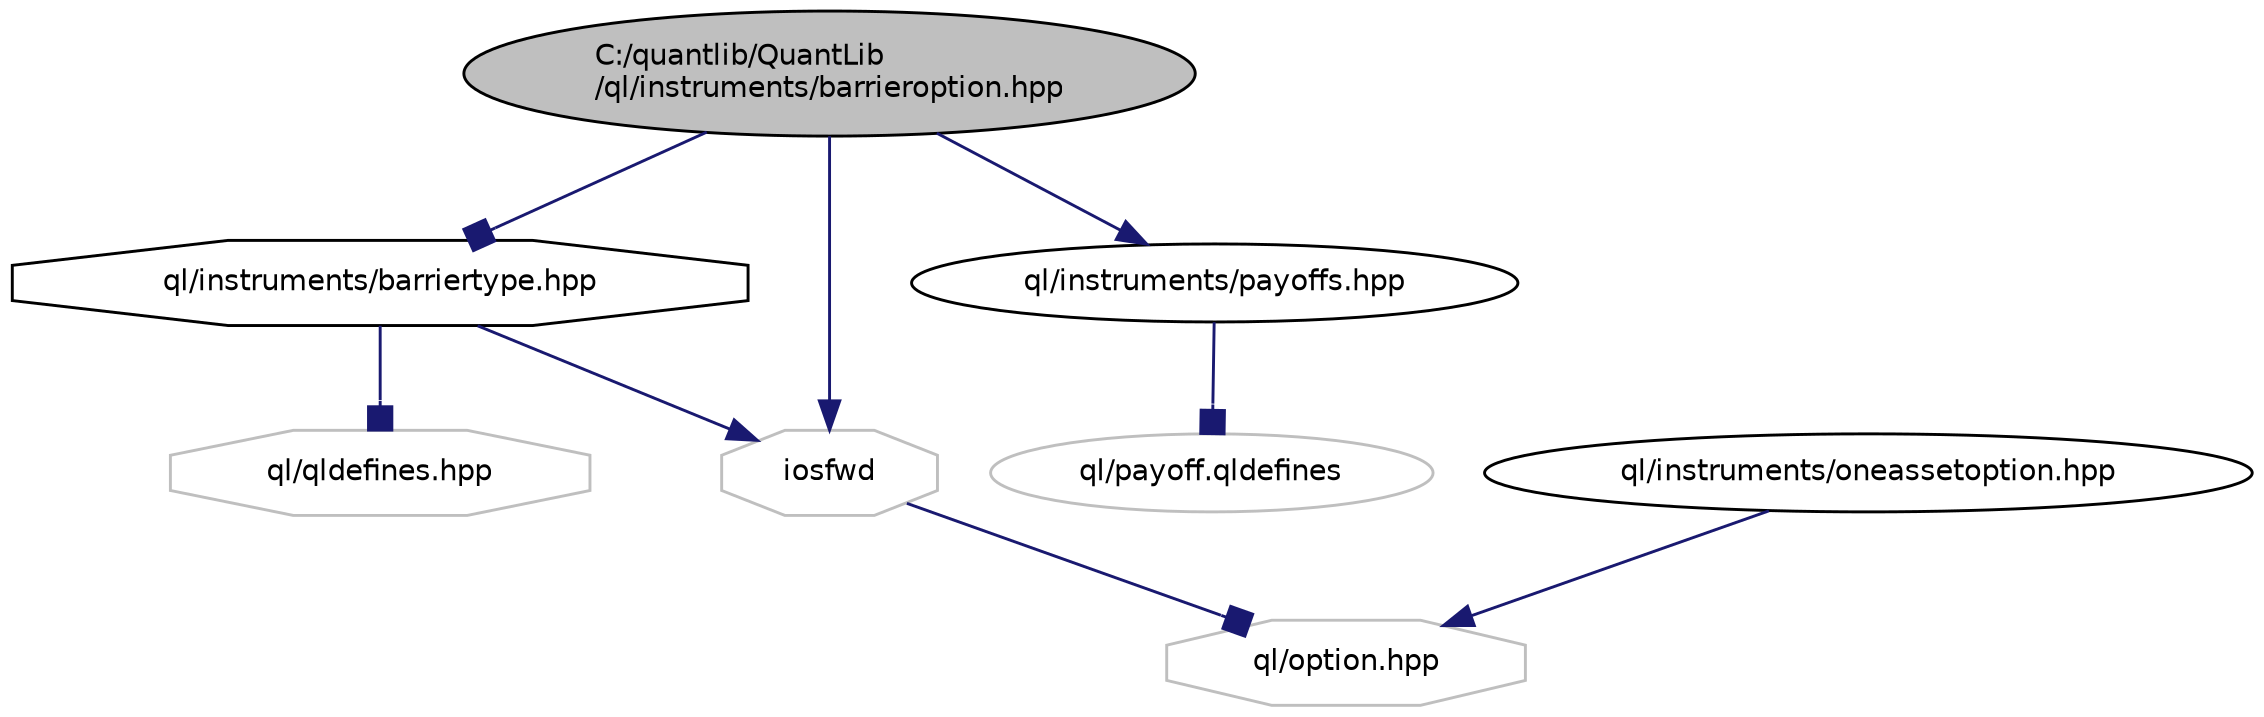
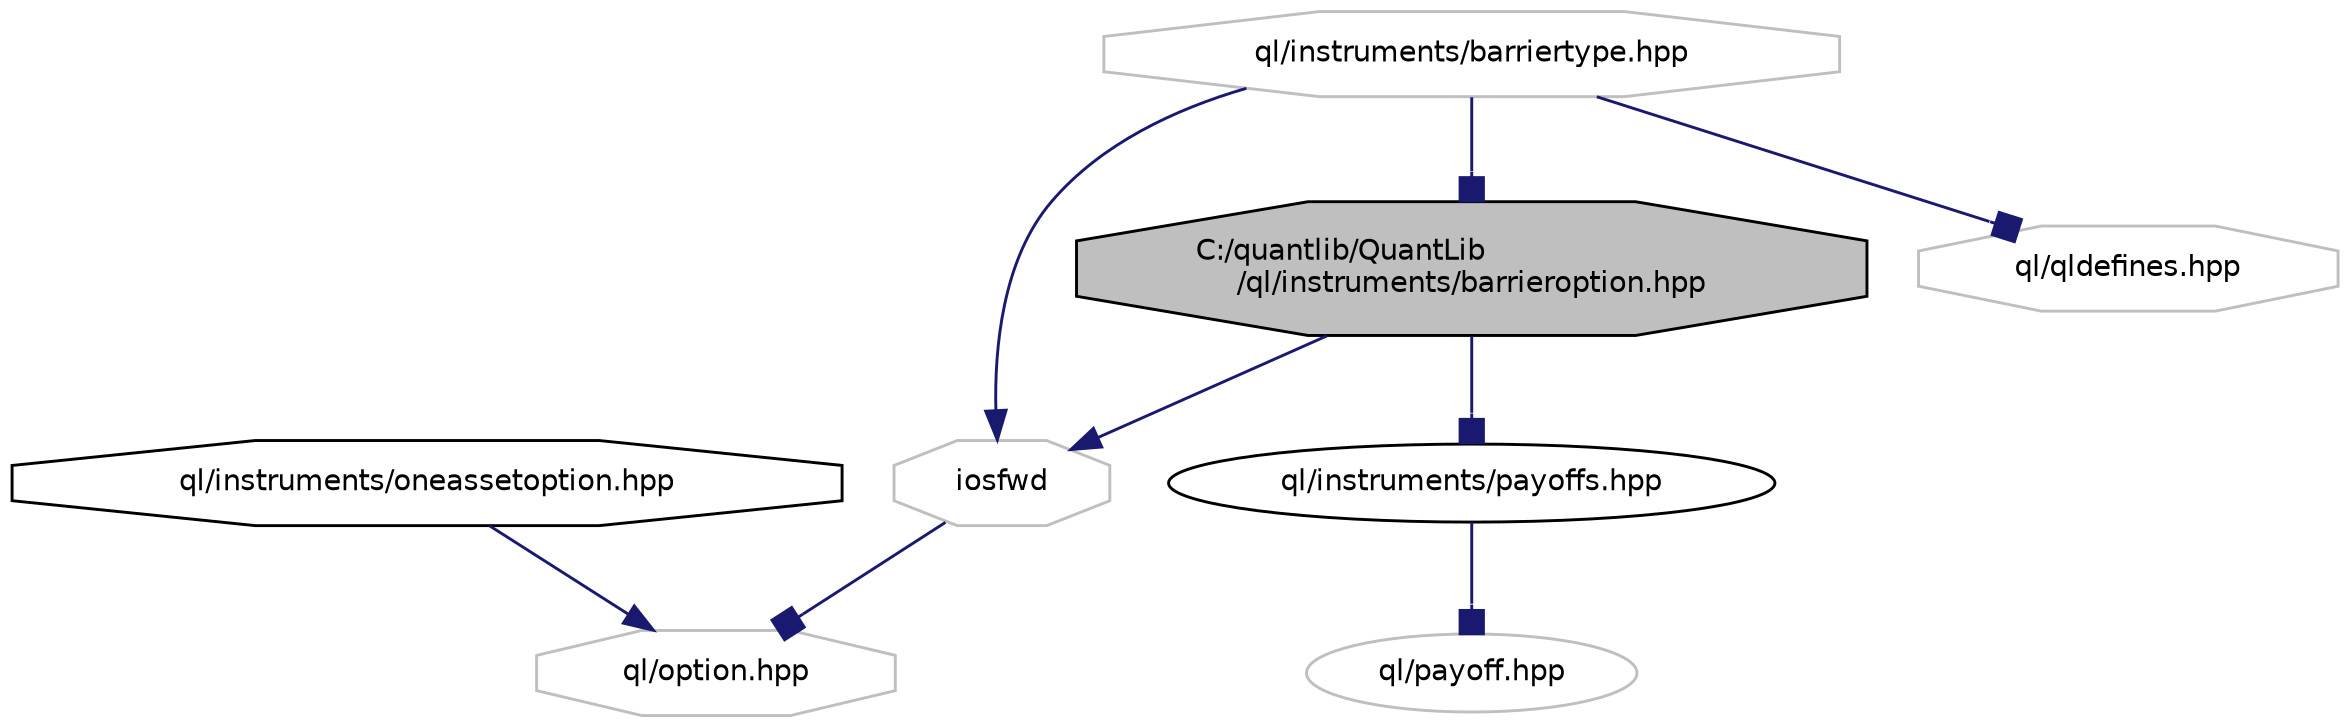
(830, 74) -> (1472, 269)
(601, 180) -> (1472, 134)
(1029, 182) -> (1472, 375)
(380, 283) -> (1472, 54)
(1212, 473) -> (1472, 673)
(1868, 473) -> (427, 483)
